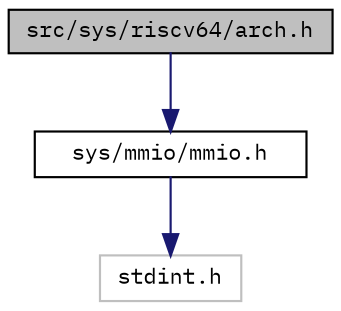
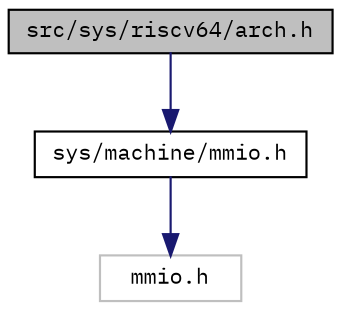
(171, 154) -> (171, 154)
(171, 278) -> (171, 278)
